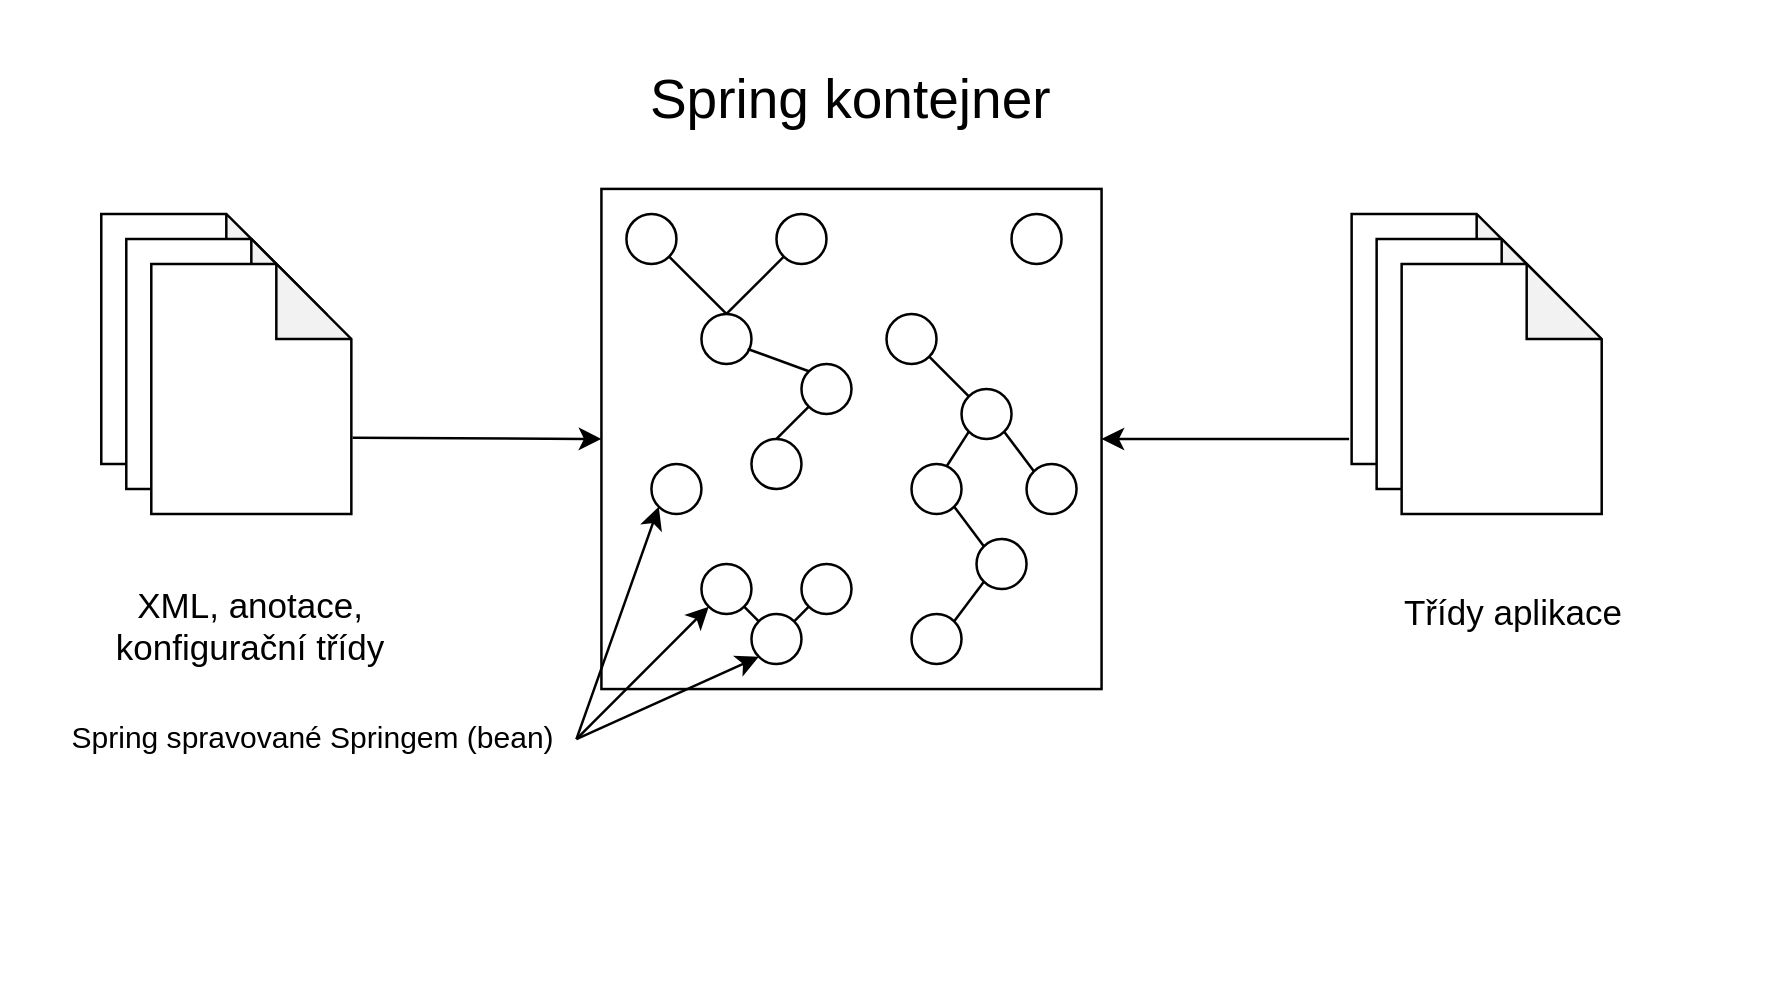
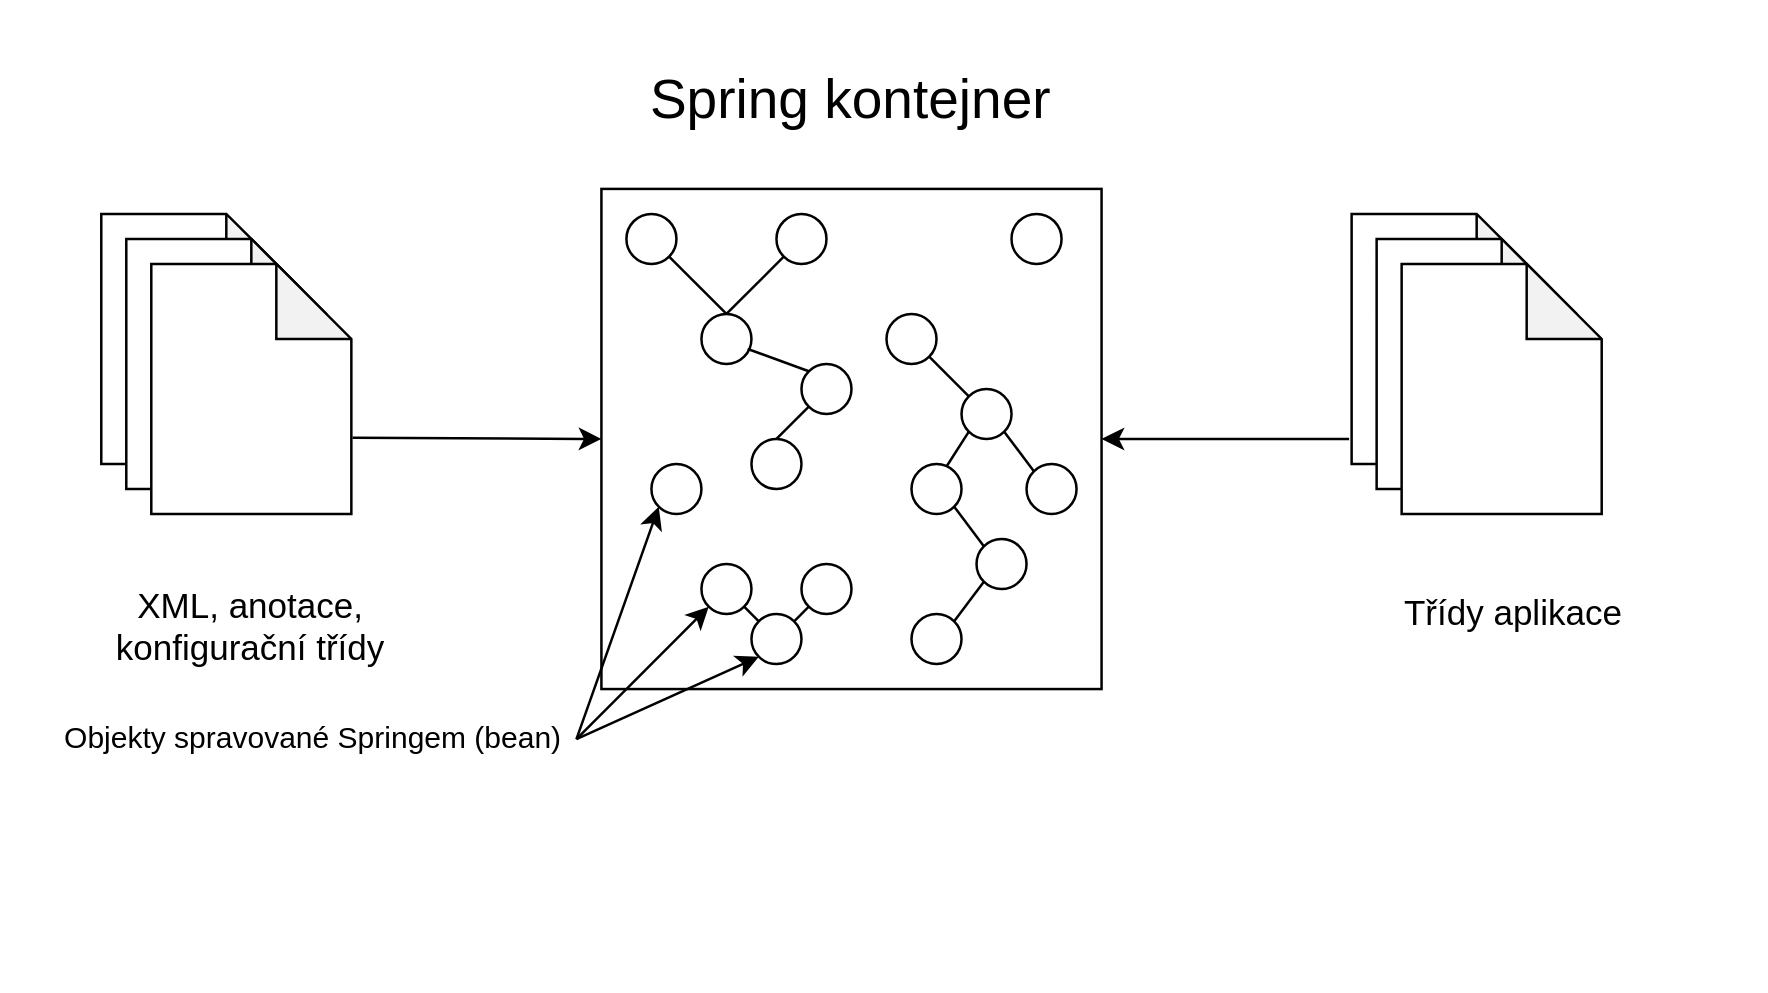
(314, 739) -> (314, 739)
